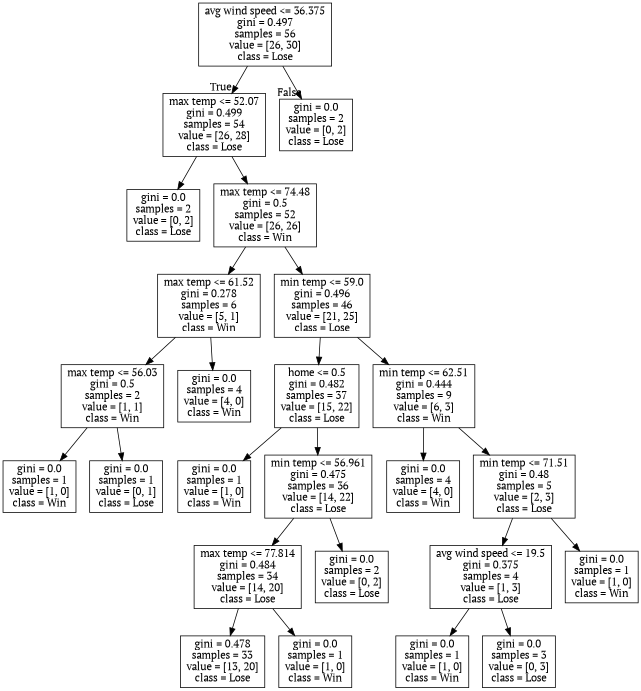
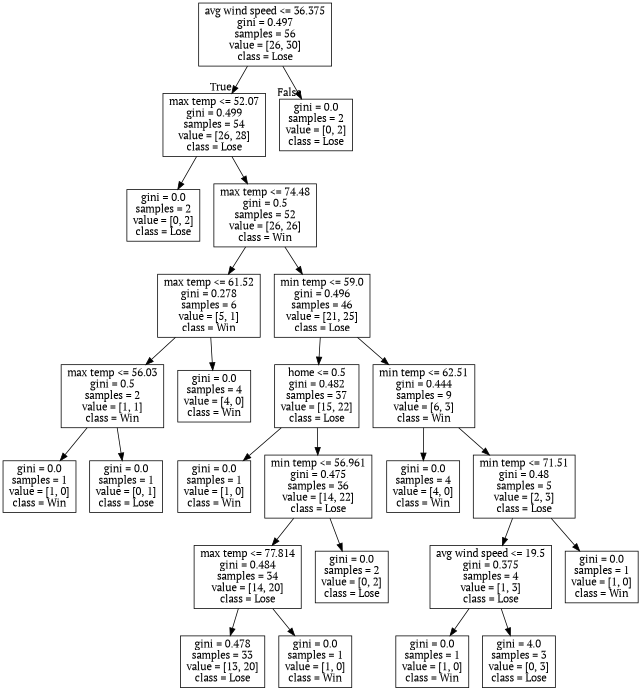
(519, 662) -> (519, 662)
